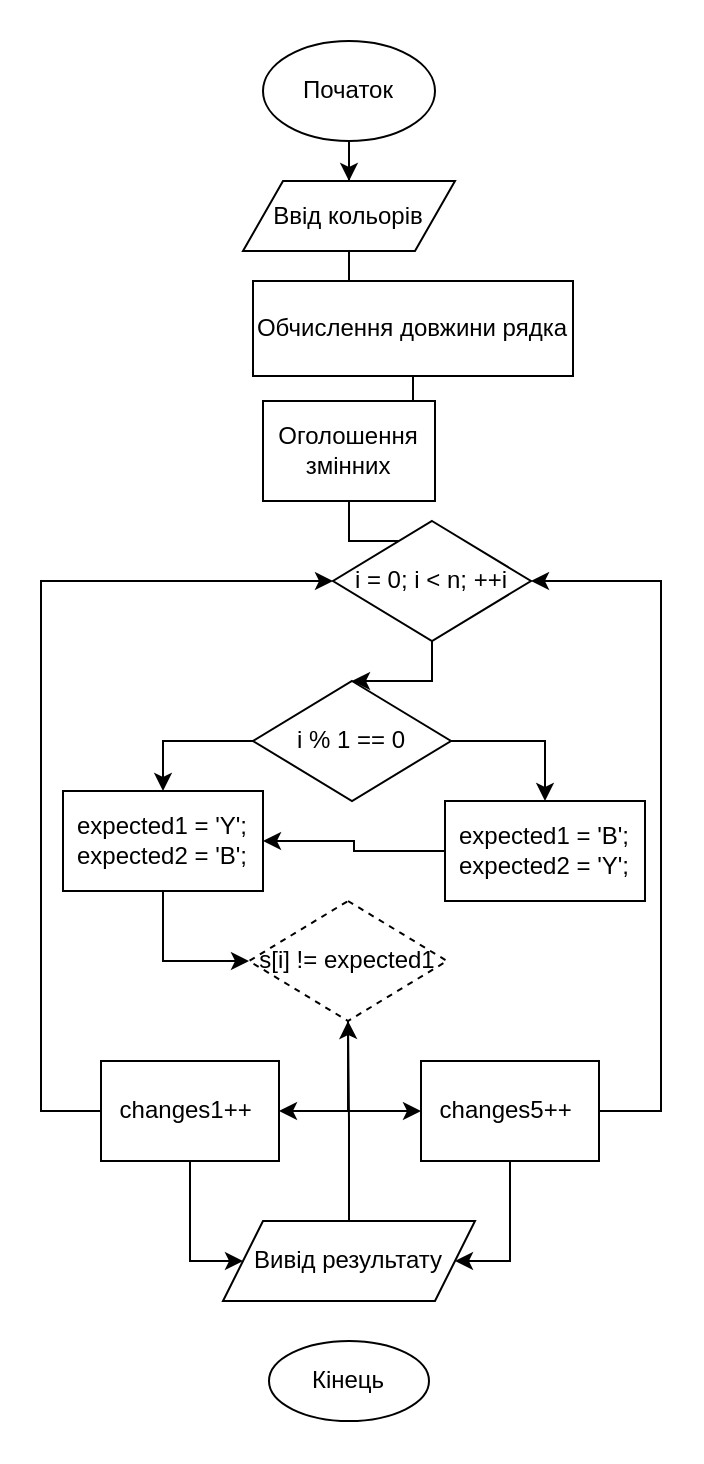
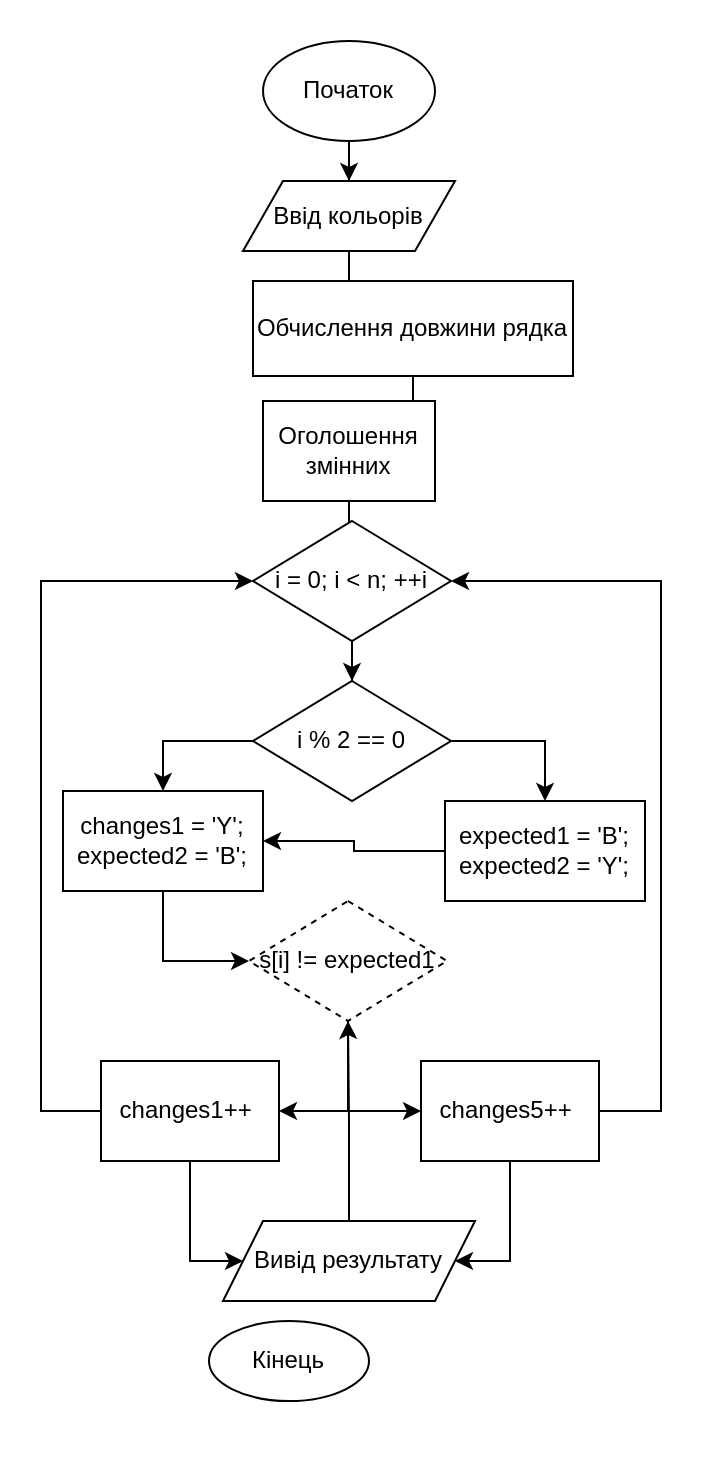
(432, 581) -> (352, 581)
(352, 741) -> (352, 741)
(163, 841) -> (163, 841)
(349, 1381) -> (289, 1361)
